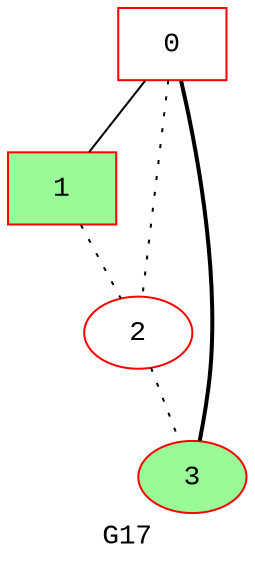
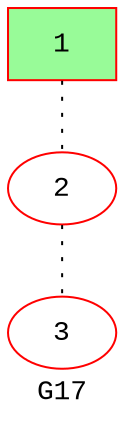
(172, 44) -> none
(192, 477) -> (62, 333)
